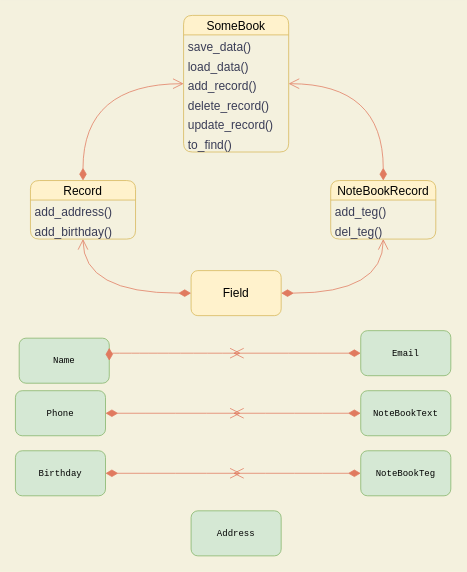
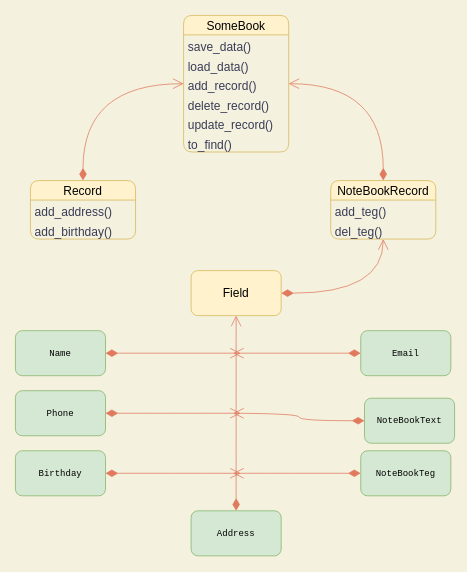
(119, 285) -> none
none -> (236, 320)
(64, 360) -> (60, 353)
(405, 413) -> (409, 420)
